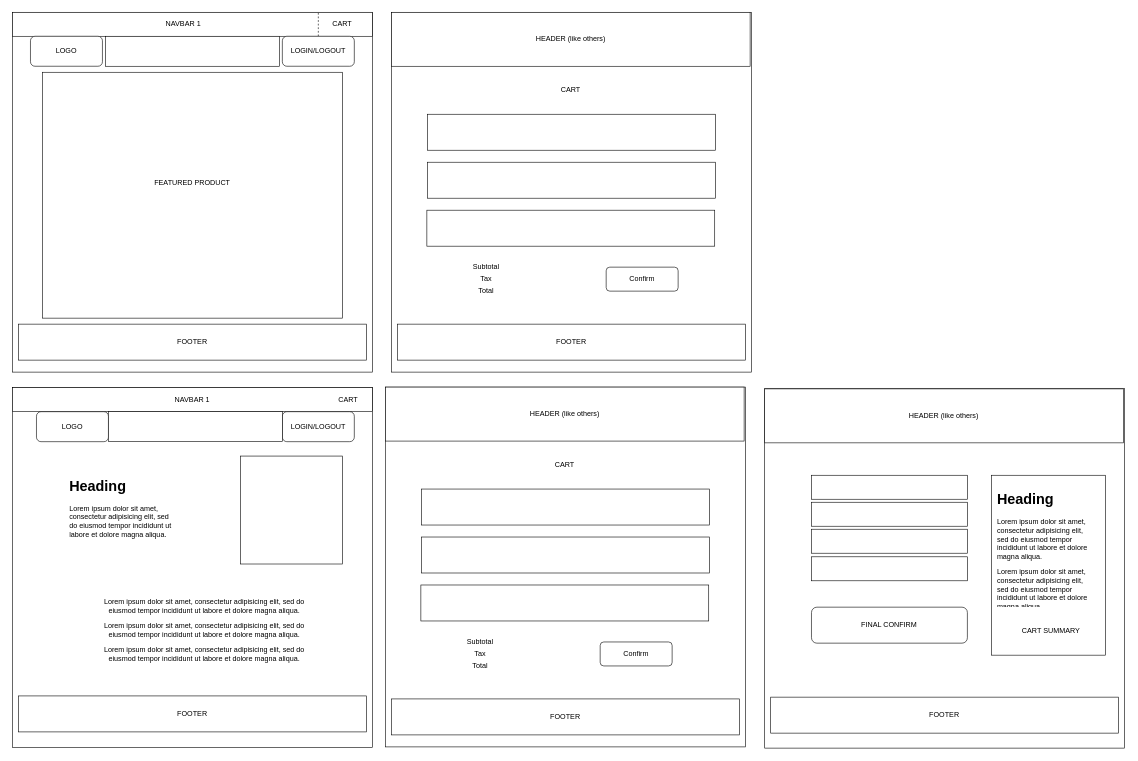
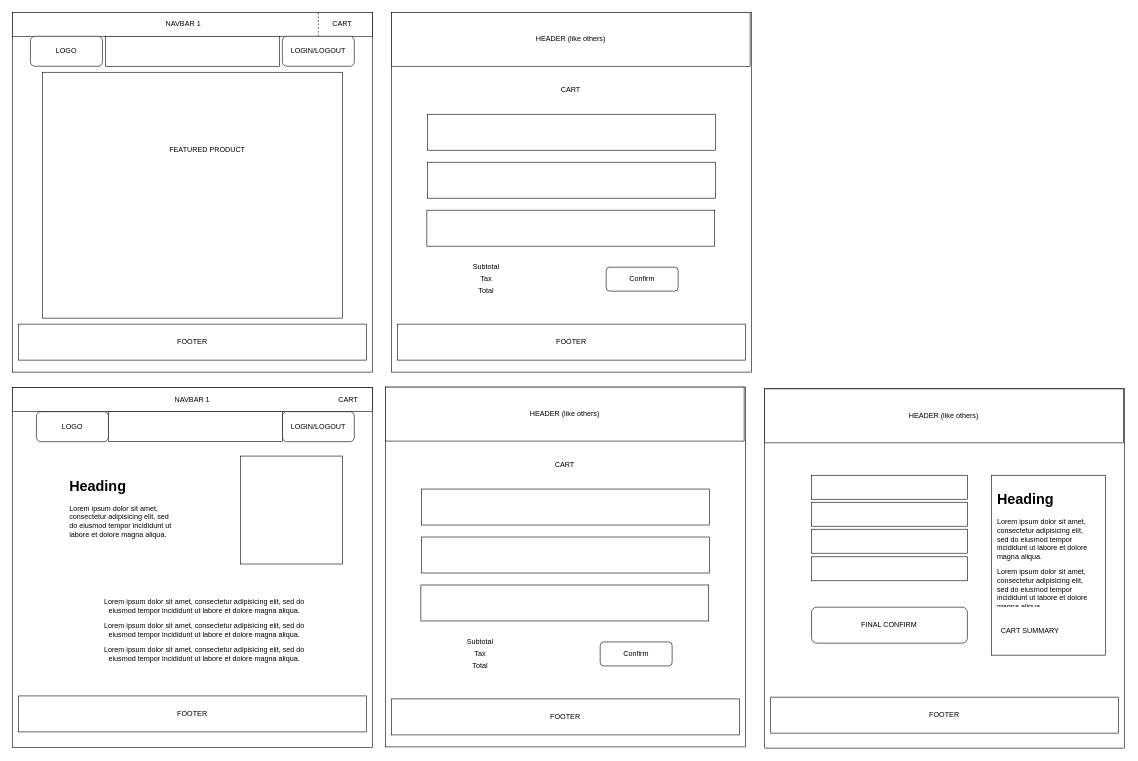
(192, 183) -> (207, 150)
(1052, 632) -> (1031, 632)
